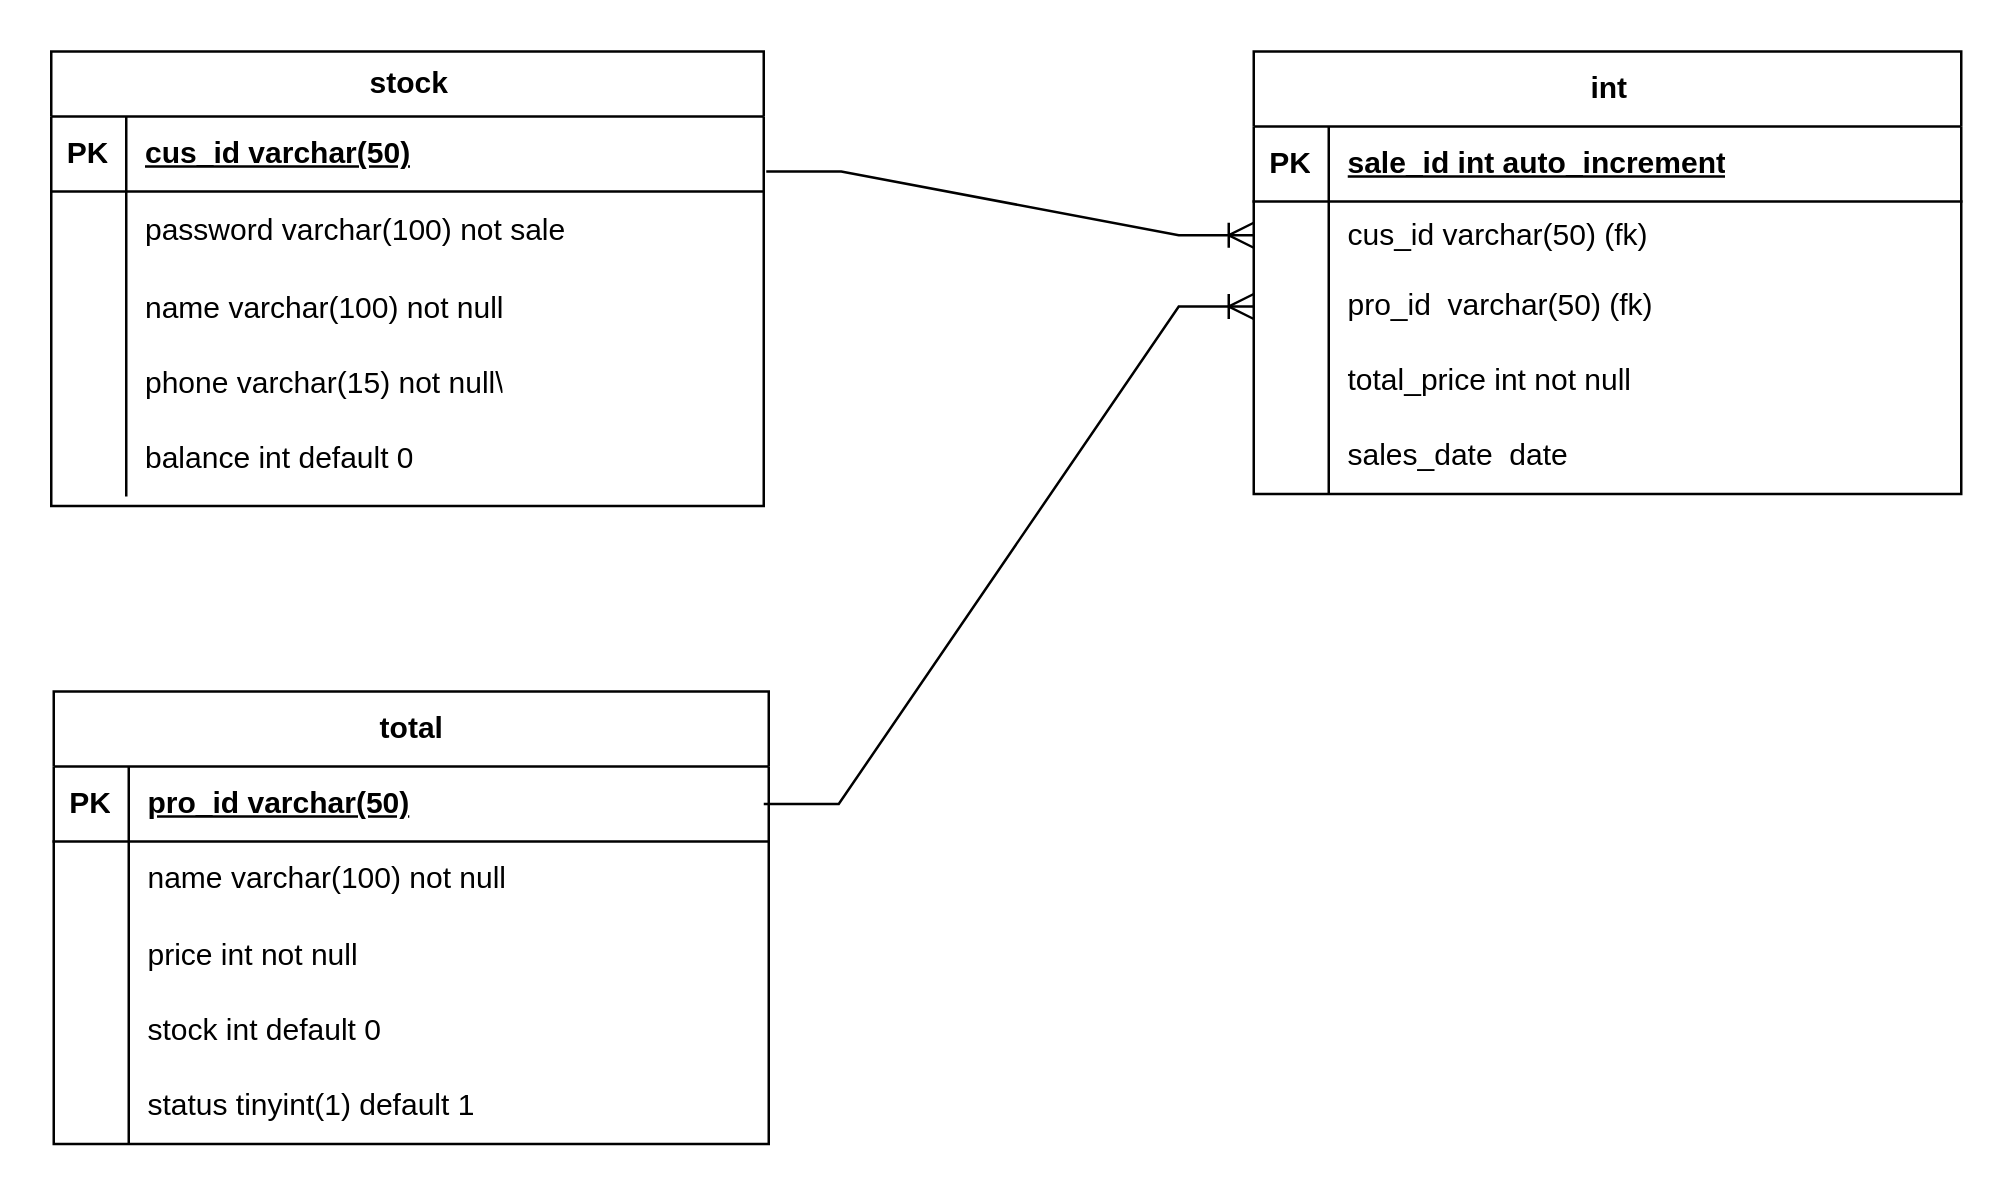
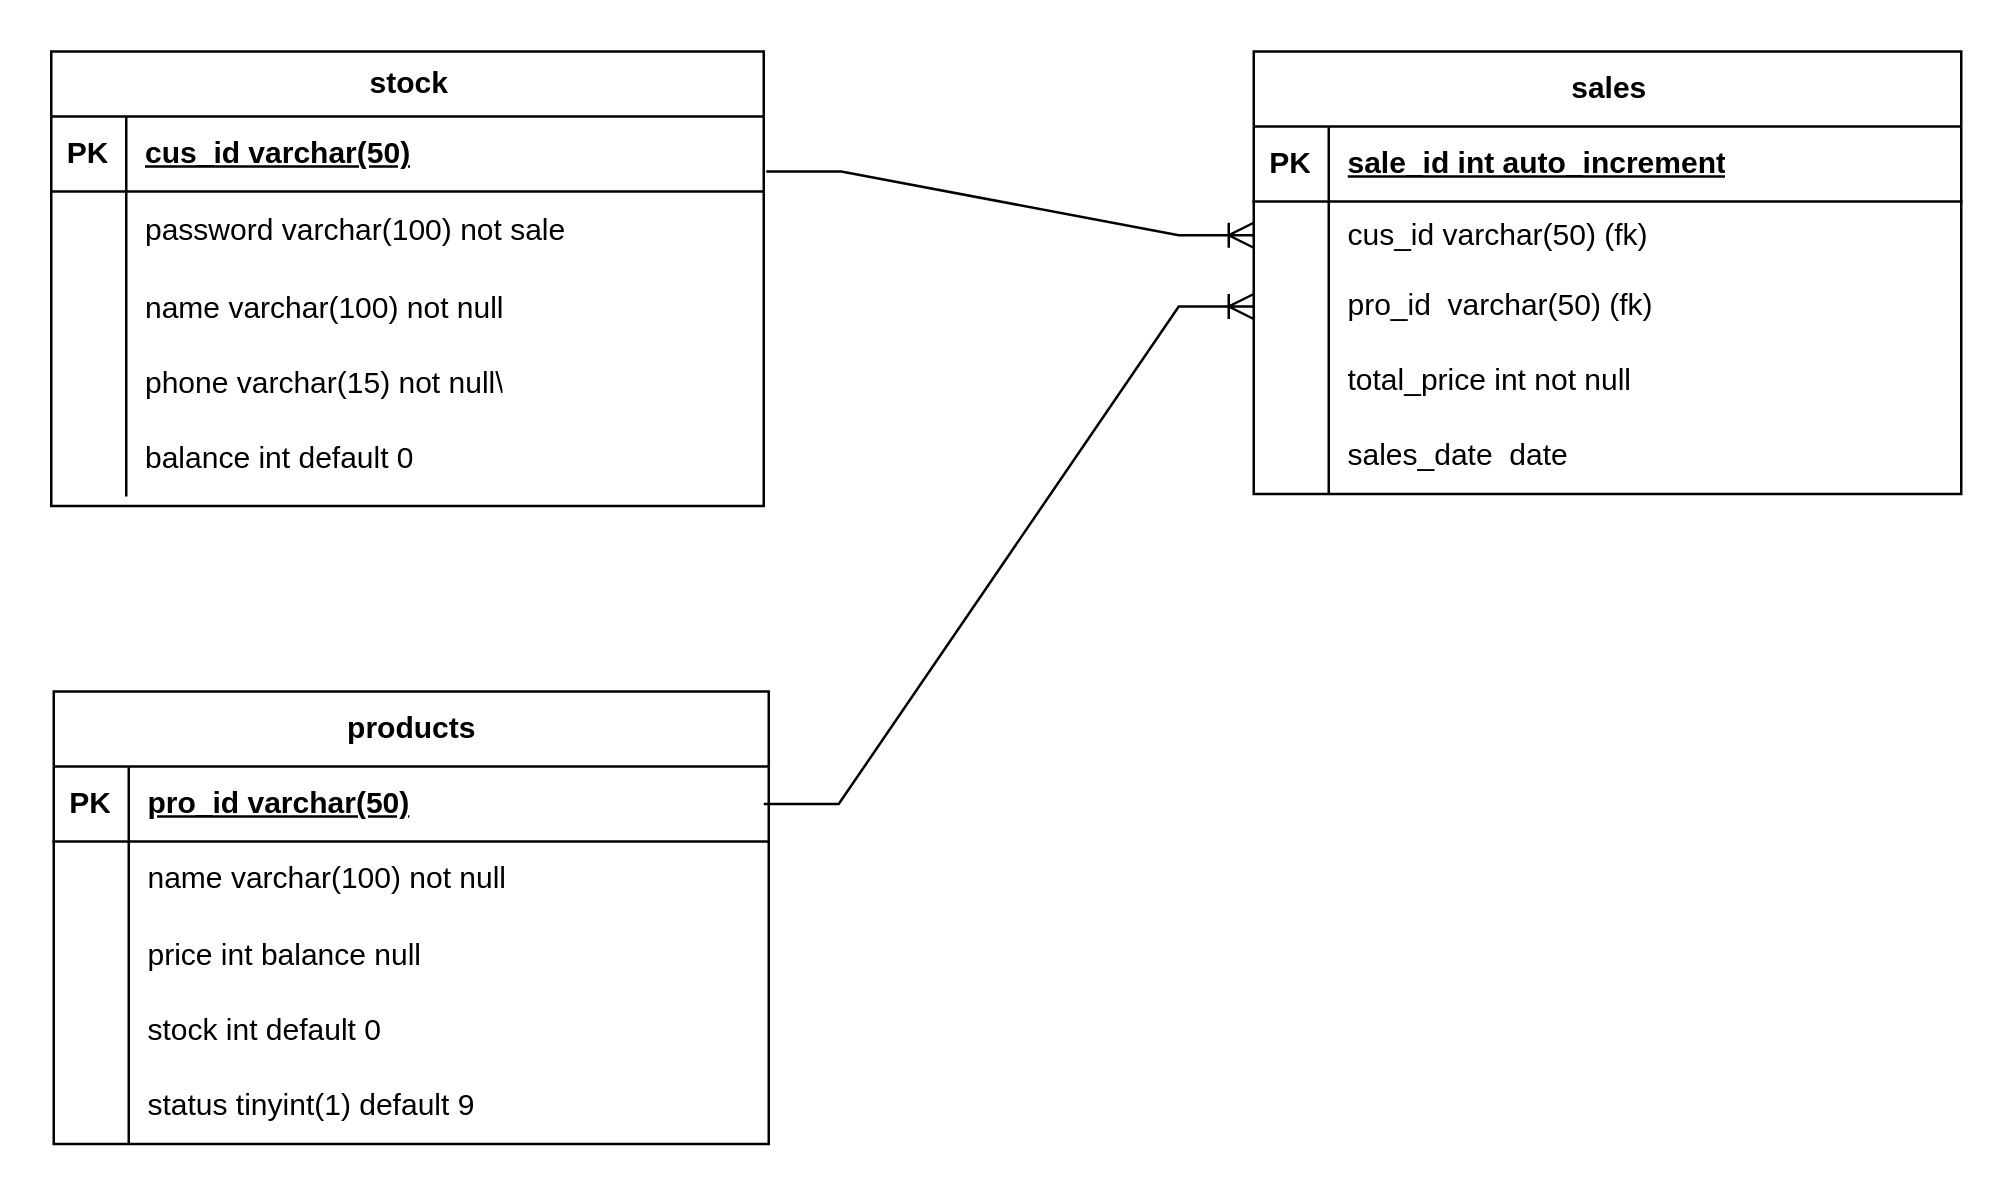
(1610, 89) -> (1610, 89)
(413, 729) -> (413, 729)
(273, 956) -> (302, 956)
(352, 1106) -> (352, 1106)
